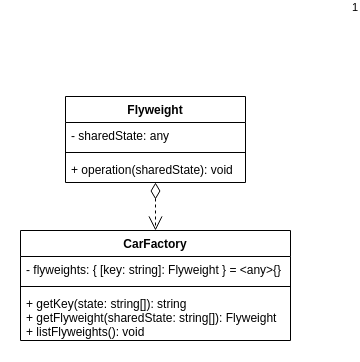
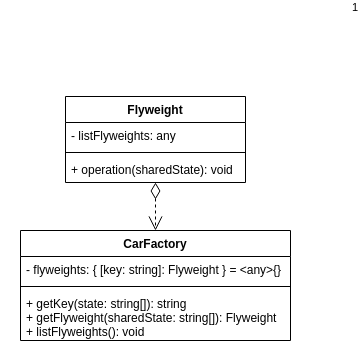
(128, 136) -> (132, 136)
